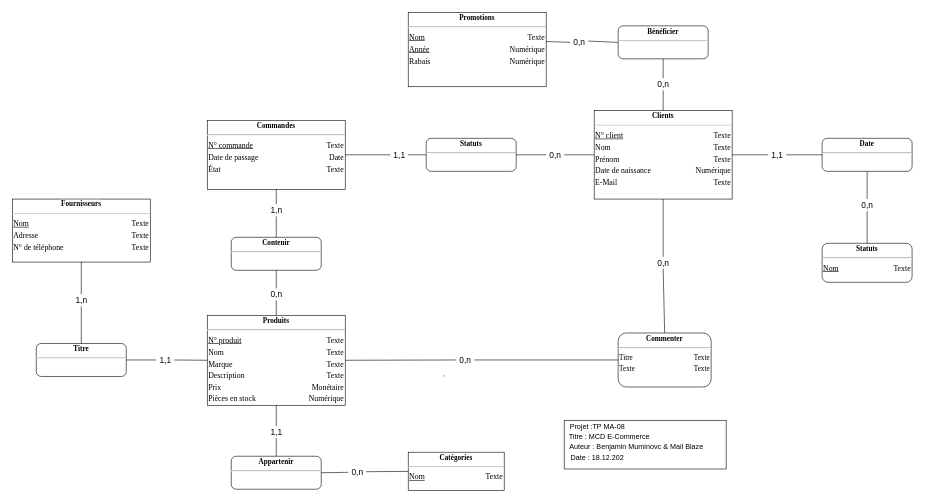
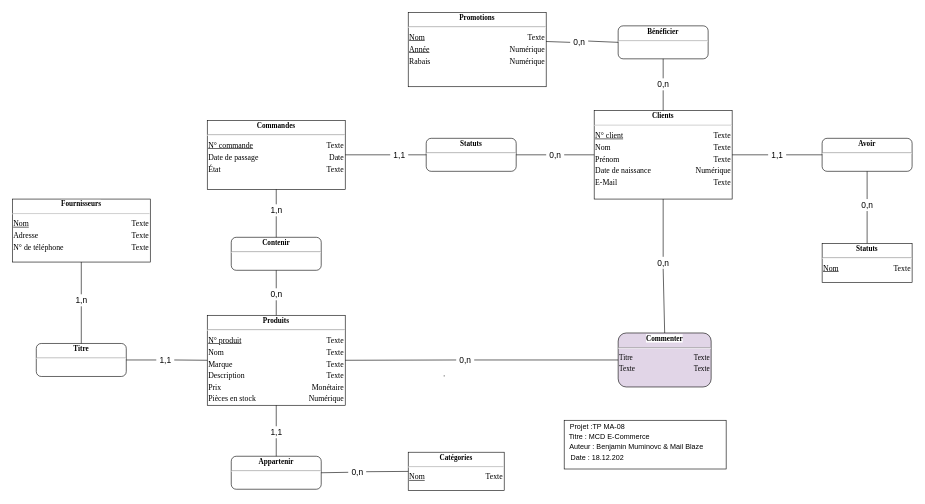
(867, 143) -> (867, 143)
(867, 263) -> (867, 263)
(665, 360) -> (665, 360)
